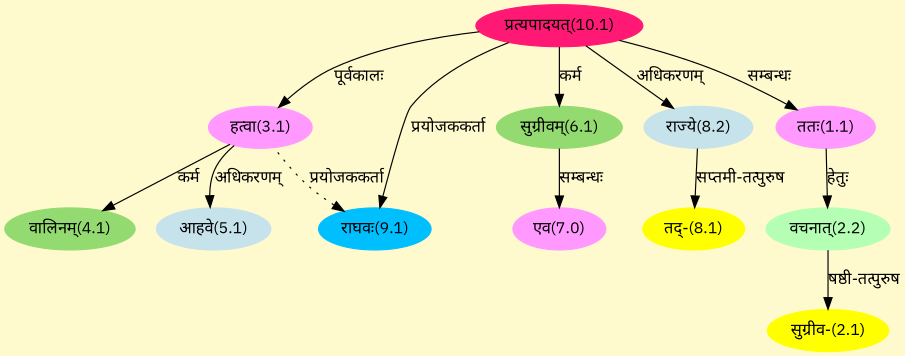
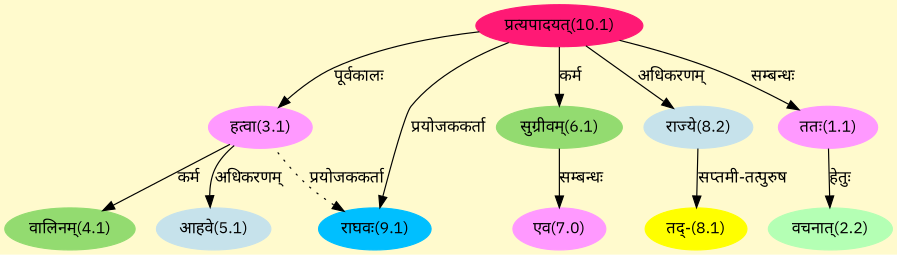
(828, 331) -> none
